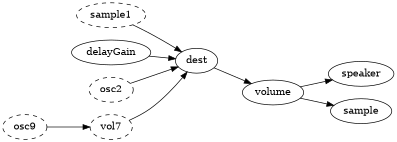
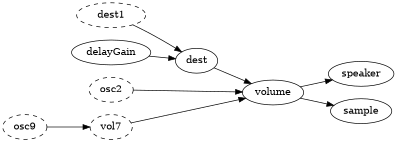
(111, 15) -> (111, 15)
(151, 76) -> (184, 91)
(158, 102) -> (185, 111)
